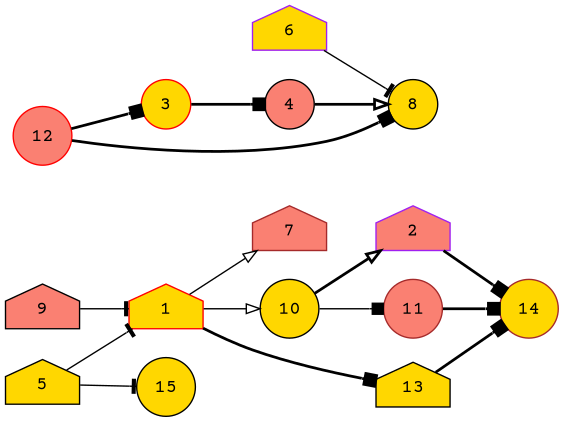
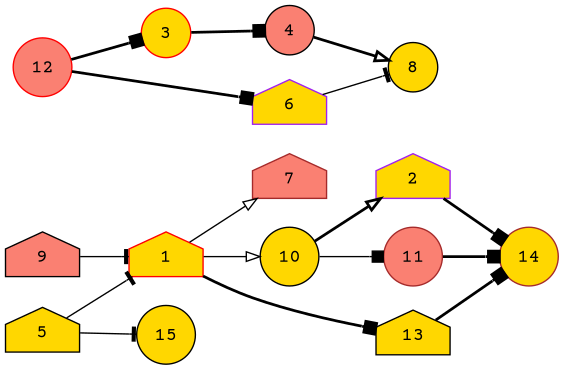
(227, 151) -> (155, 84)
(413, 231) -> (413, 178)
